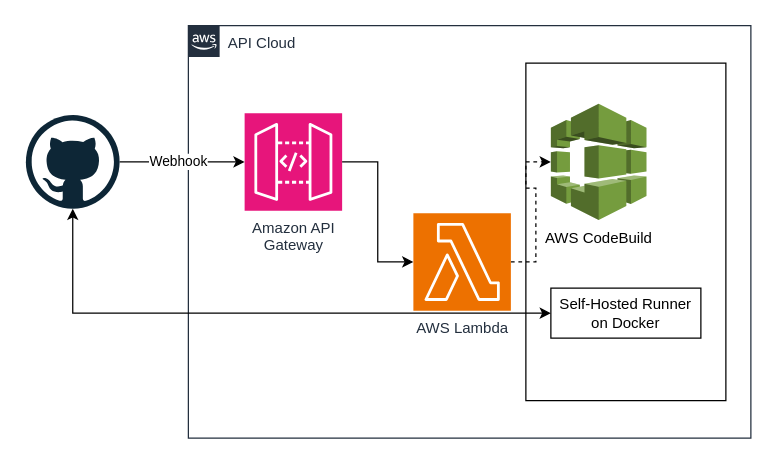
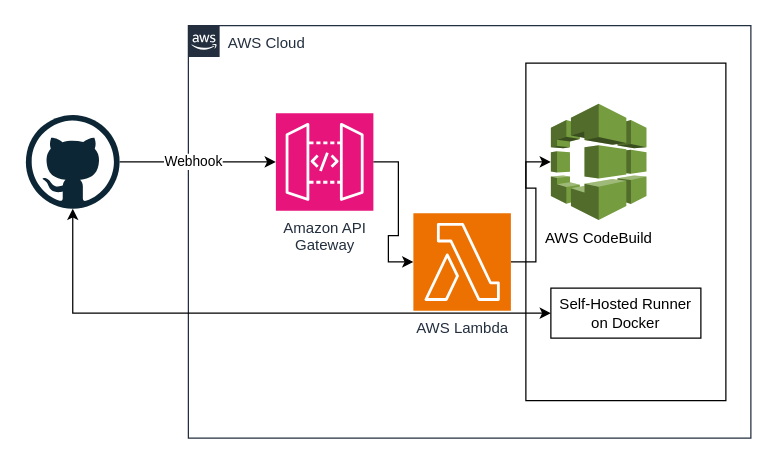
(262, 43) -> (262, 43)
(293, 162) -> (324, 162)
(536, 233) -> (536, 233)
